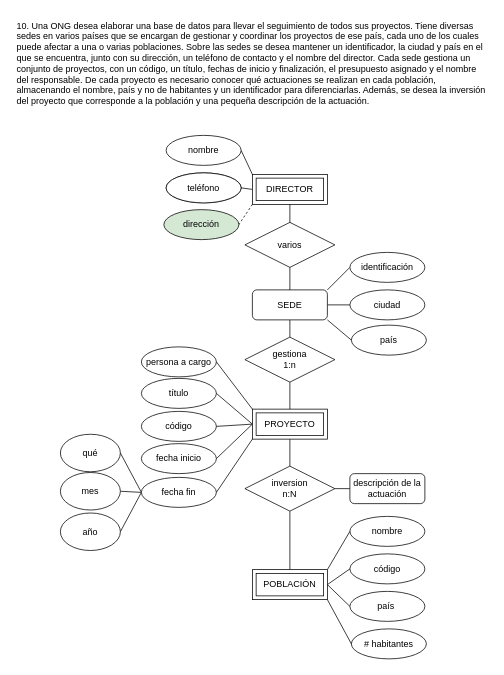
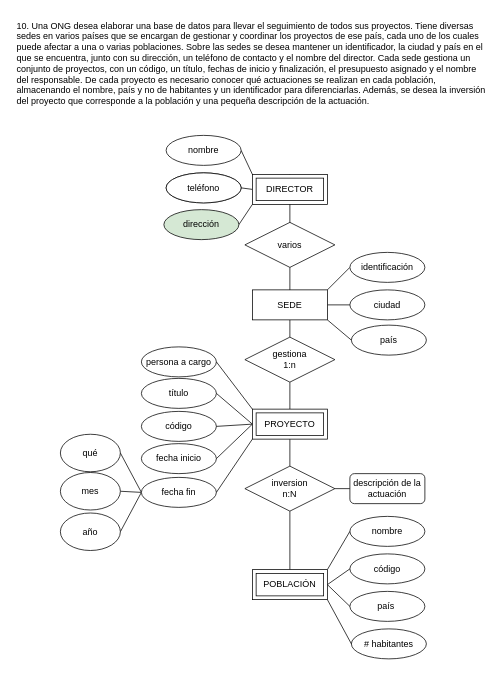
(246, 215) -> (246, 215)
(290, 305) -> (290, 305)
